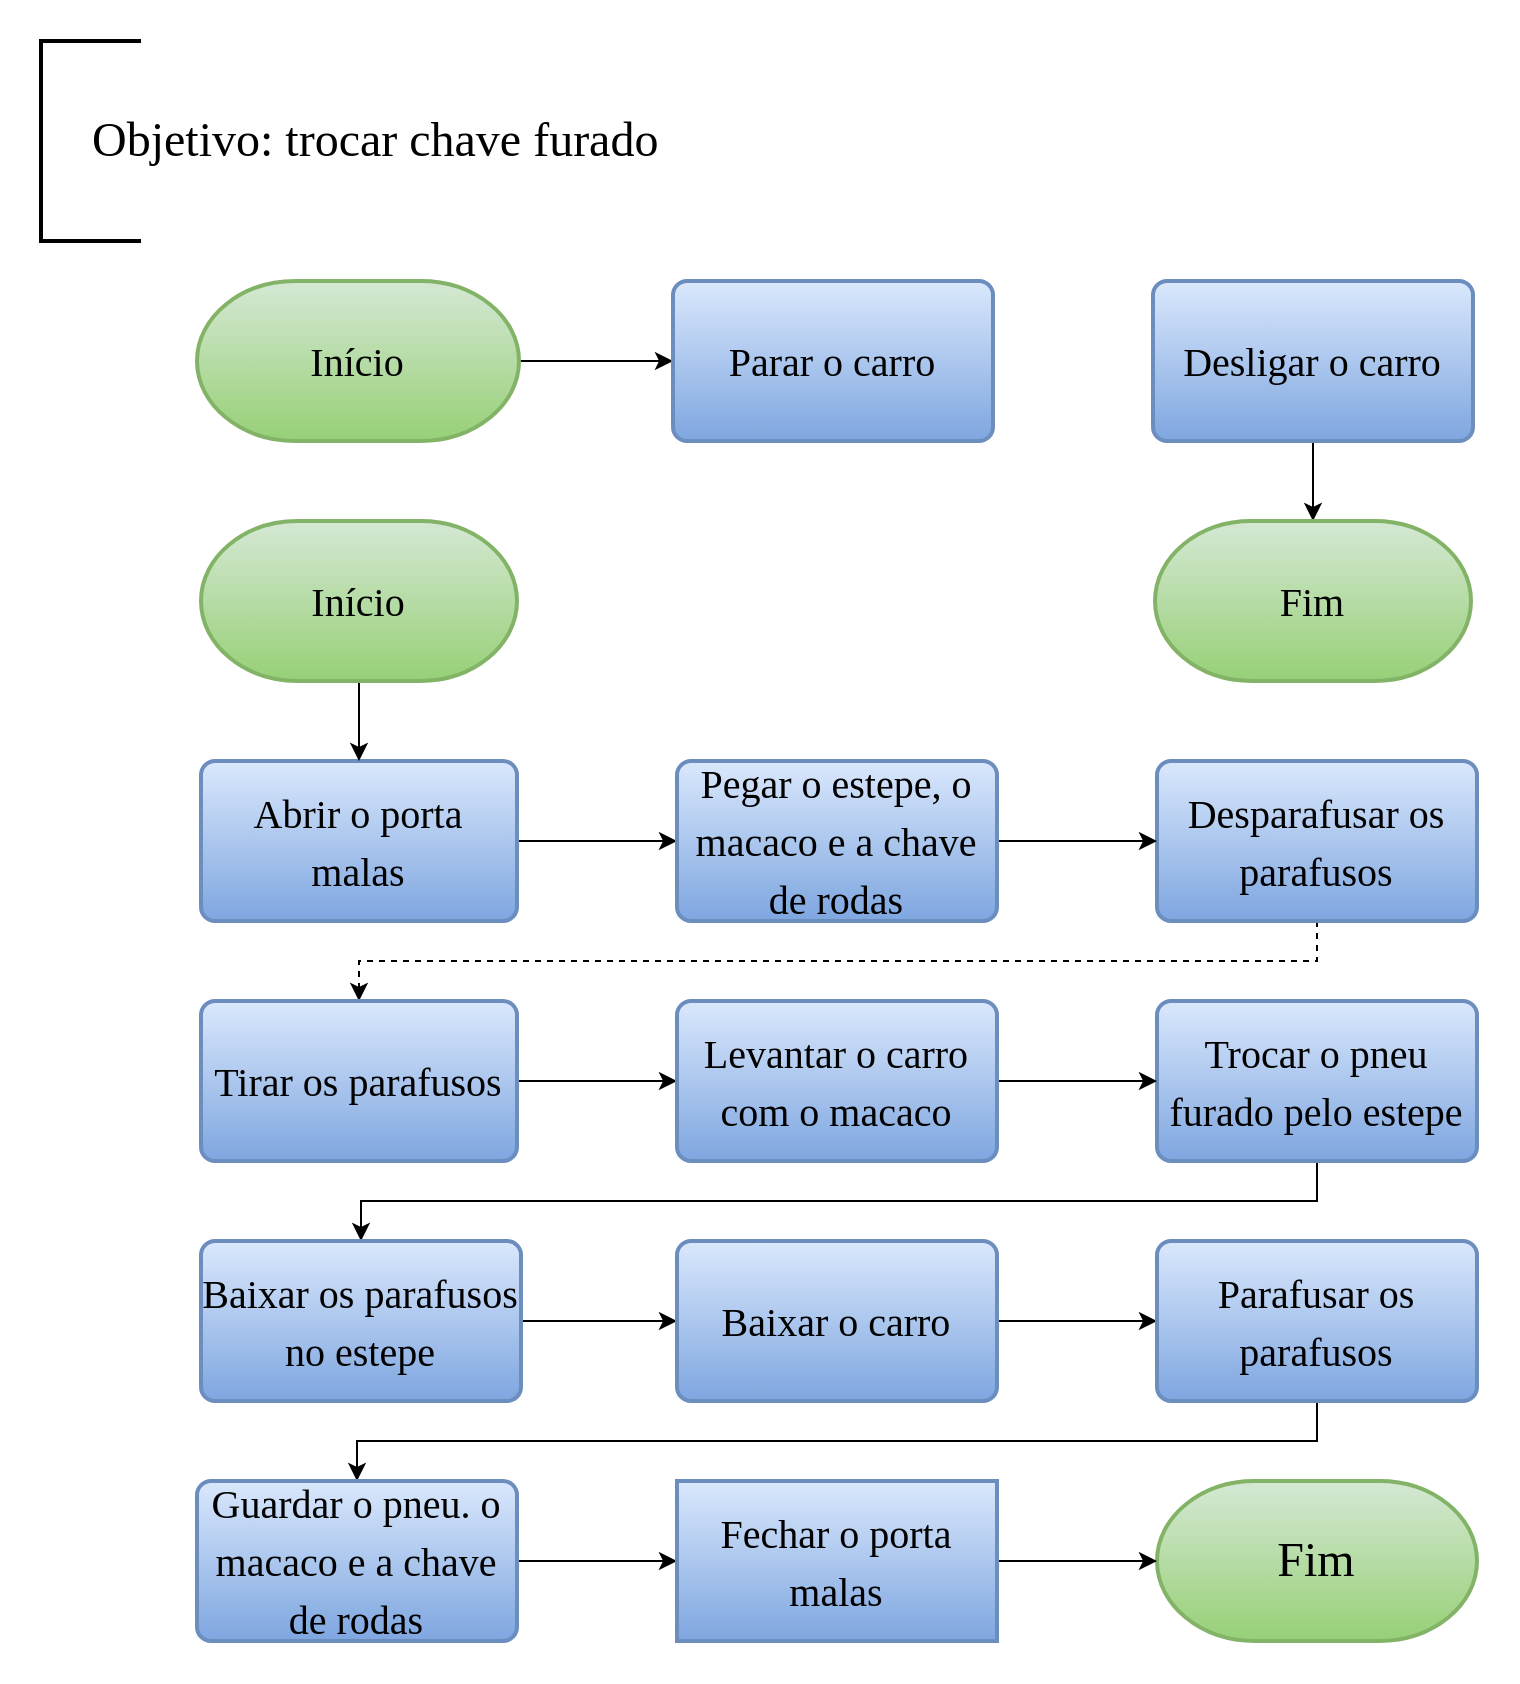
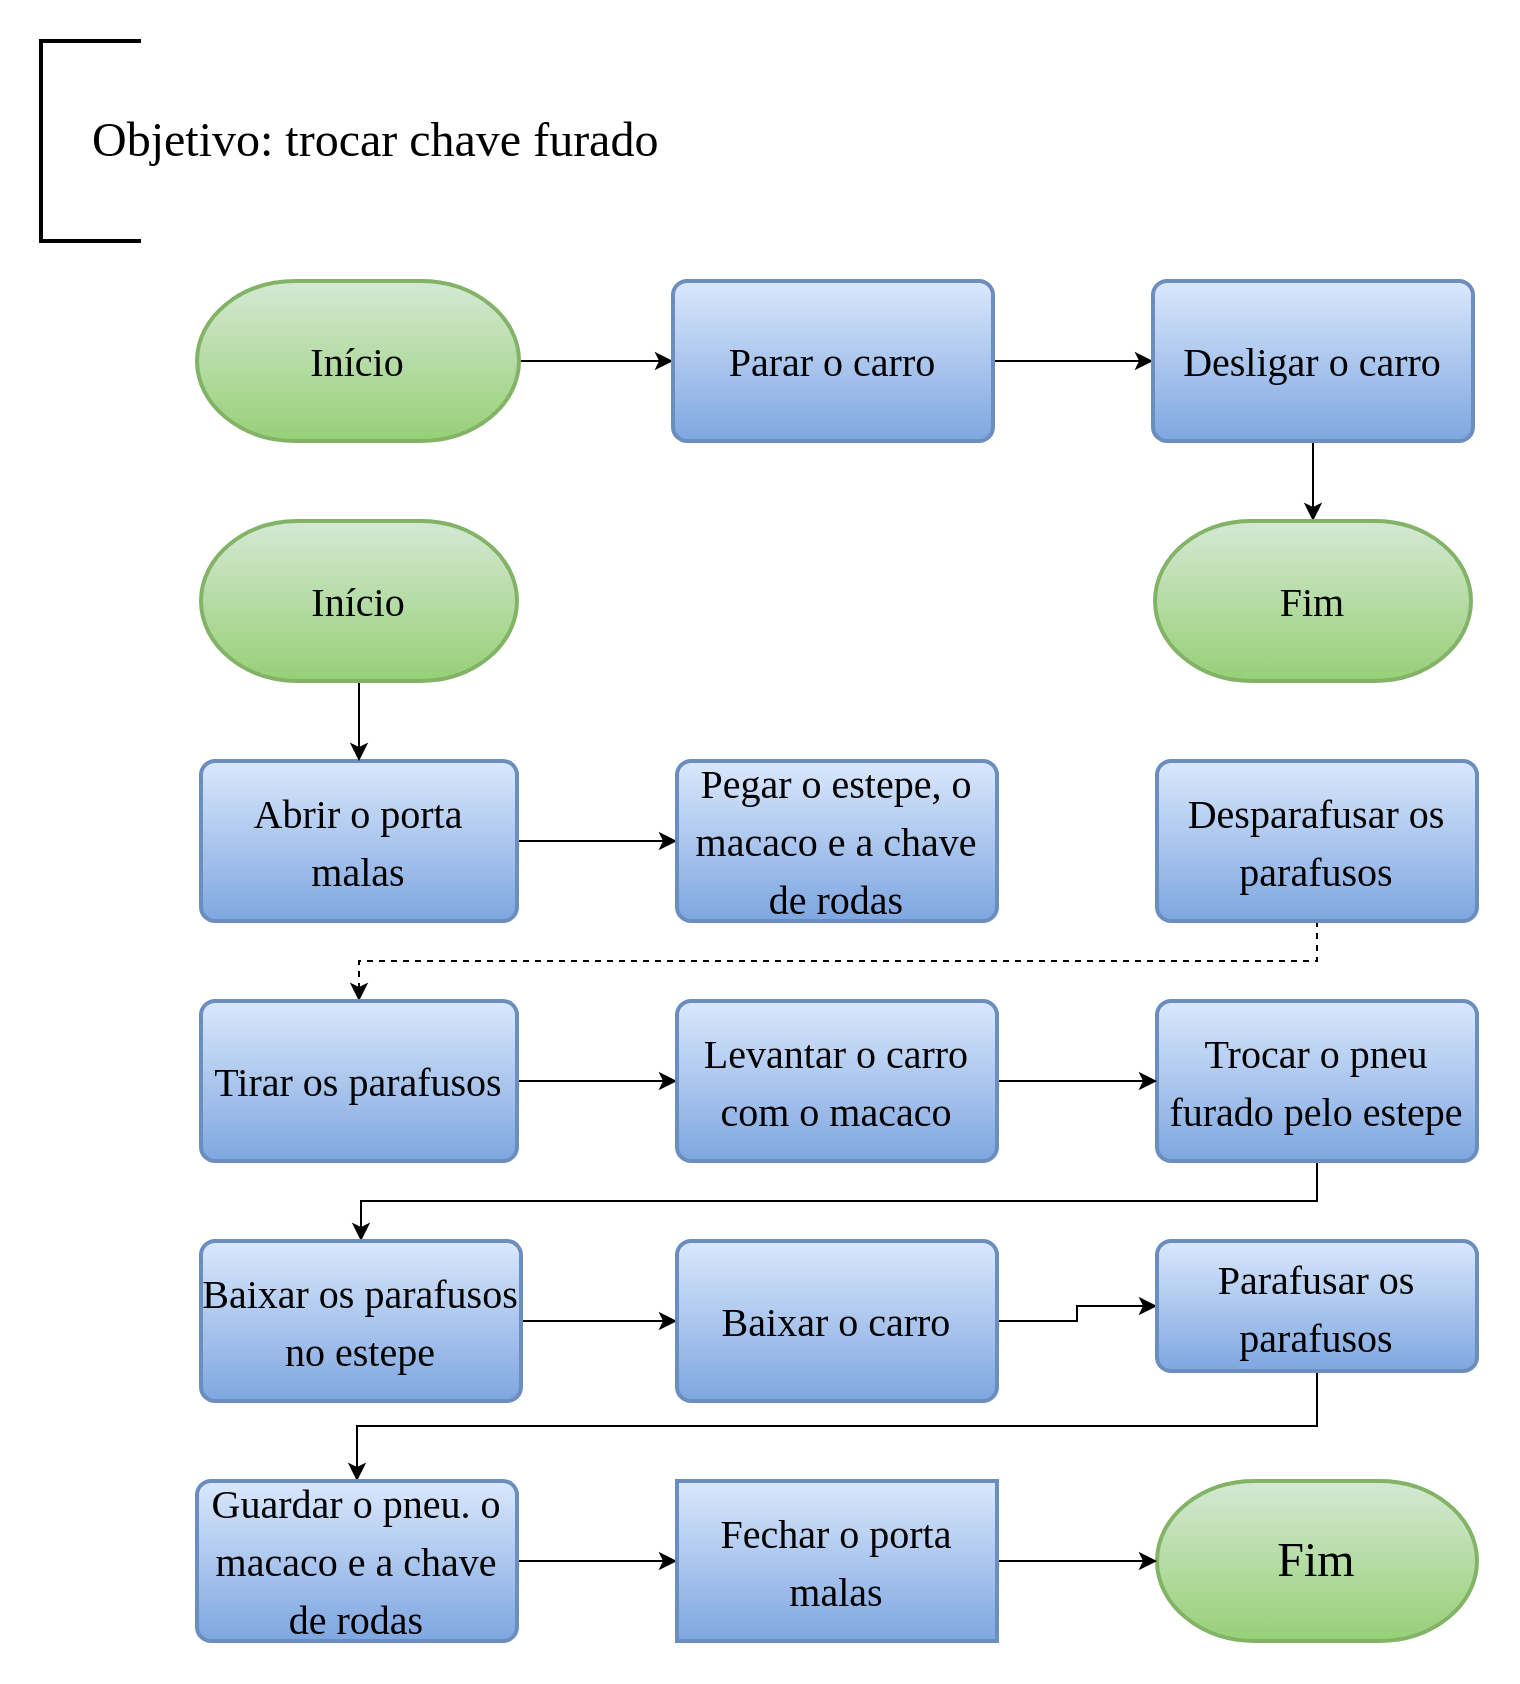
none -> (1066, 361)
(1070, 841) -> none
(1317, 1321) -> (1317, 1306)
